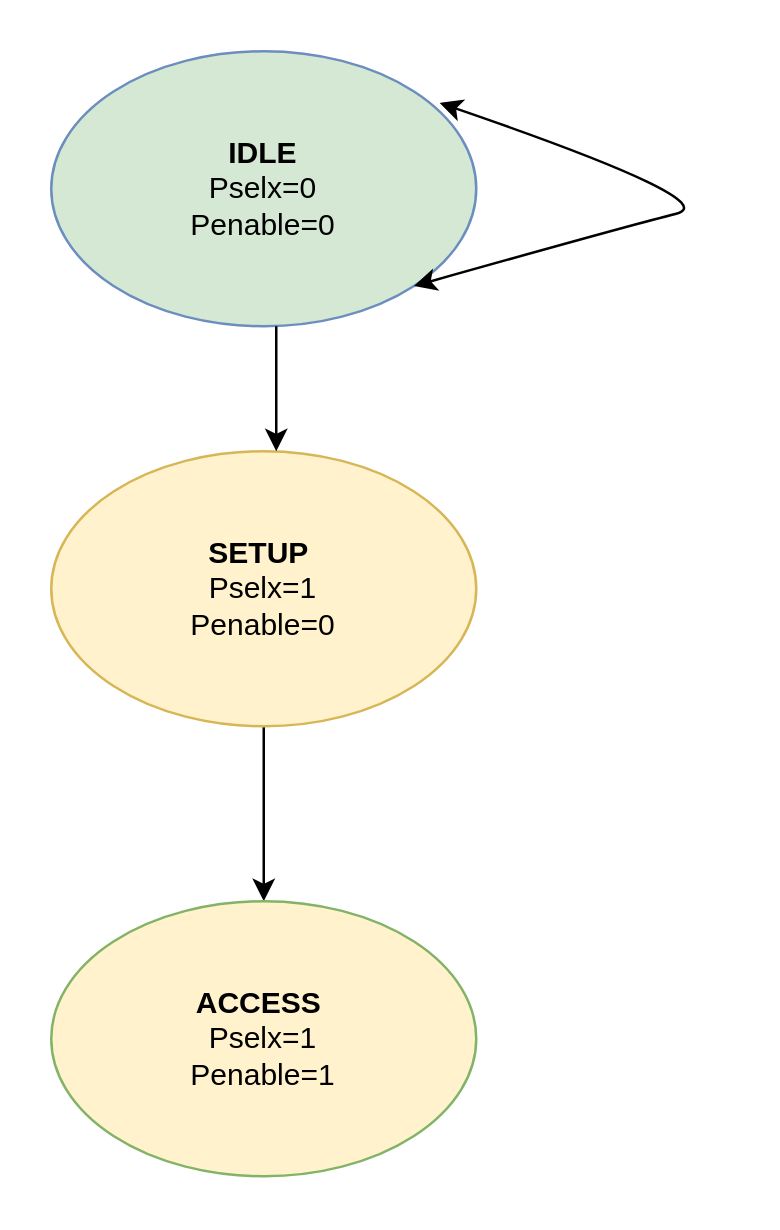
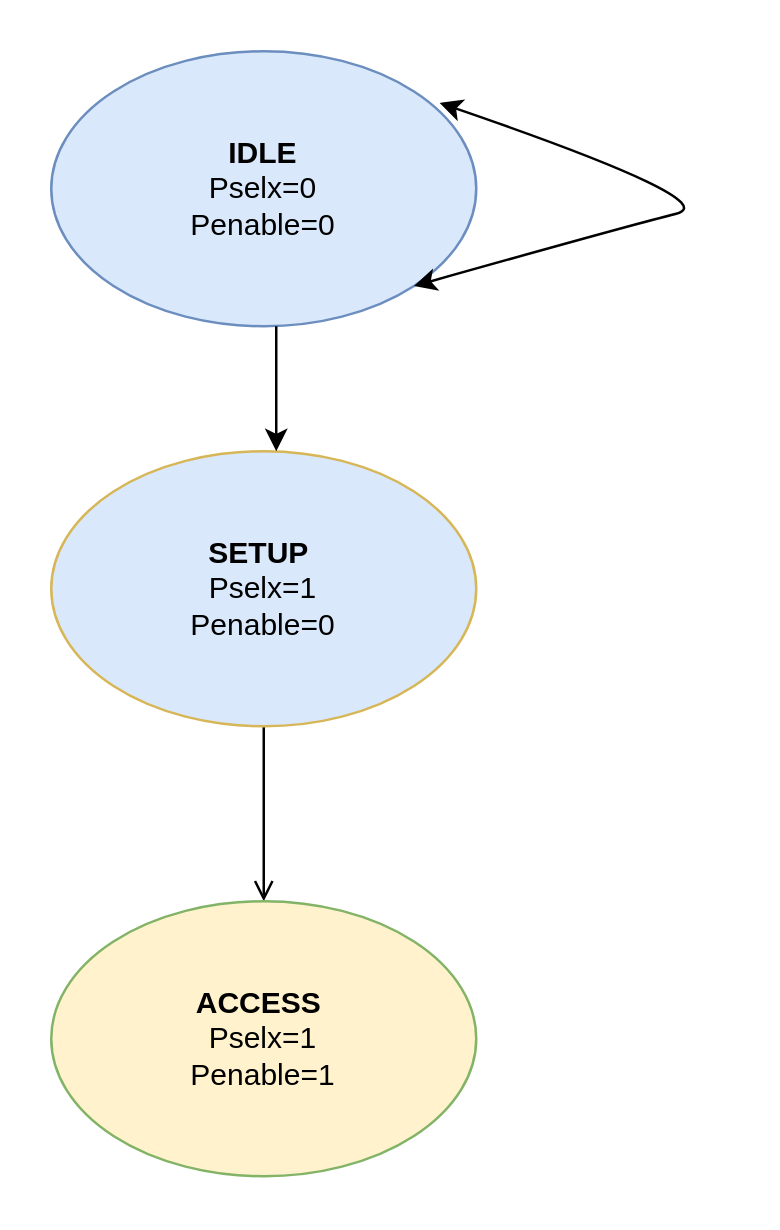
(264, 189) -> (264, 189)
(264, 589) -> (264, 589)
(264, 883) -> (264, 887)
